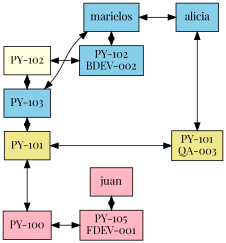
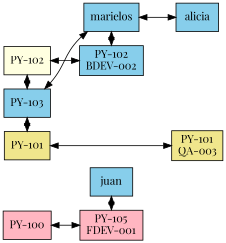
(197, 81) -> none
(111, 182) -> (111, 182)
(27, 185) -> none
